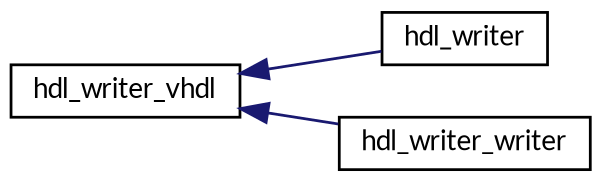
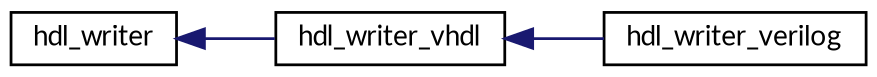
(325, 60) -> (240, 39)
(465, 143) -> (735, 39)
